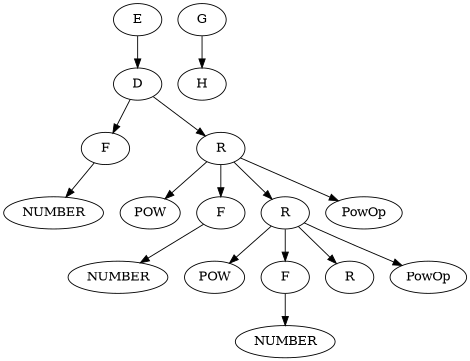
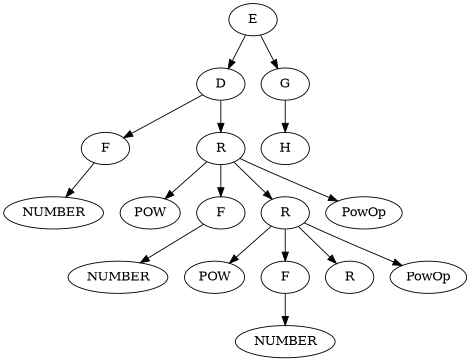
none -> (267, 48)
